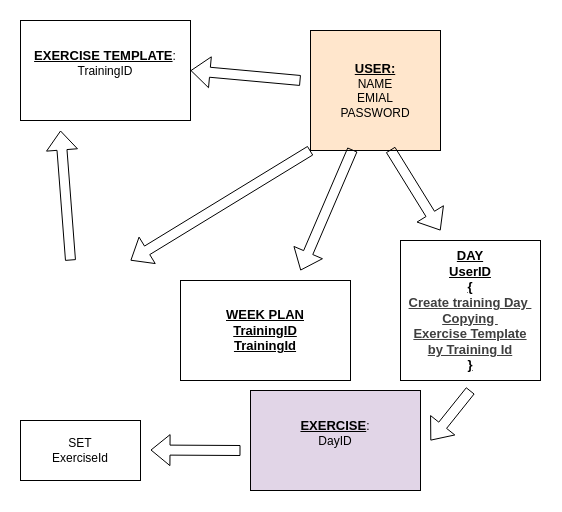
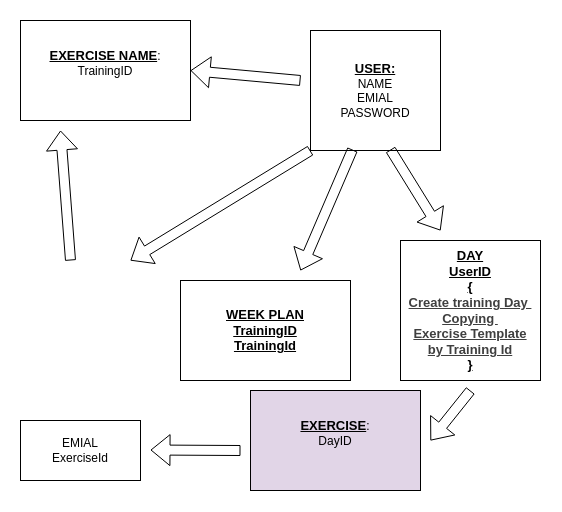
(106, 71) -> (106, 71)
(376, 91) -> (376, 91)
(81, 451) -> (81, 451)
